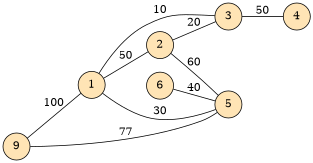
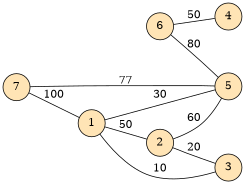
(263, 17) -> (194, 21)
(194, 88) -> (194, 45)
(17, 147) -> (17, 87)
